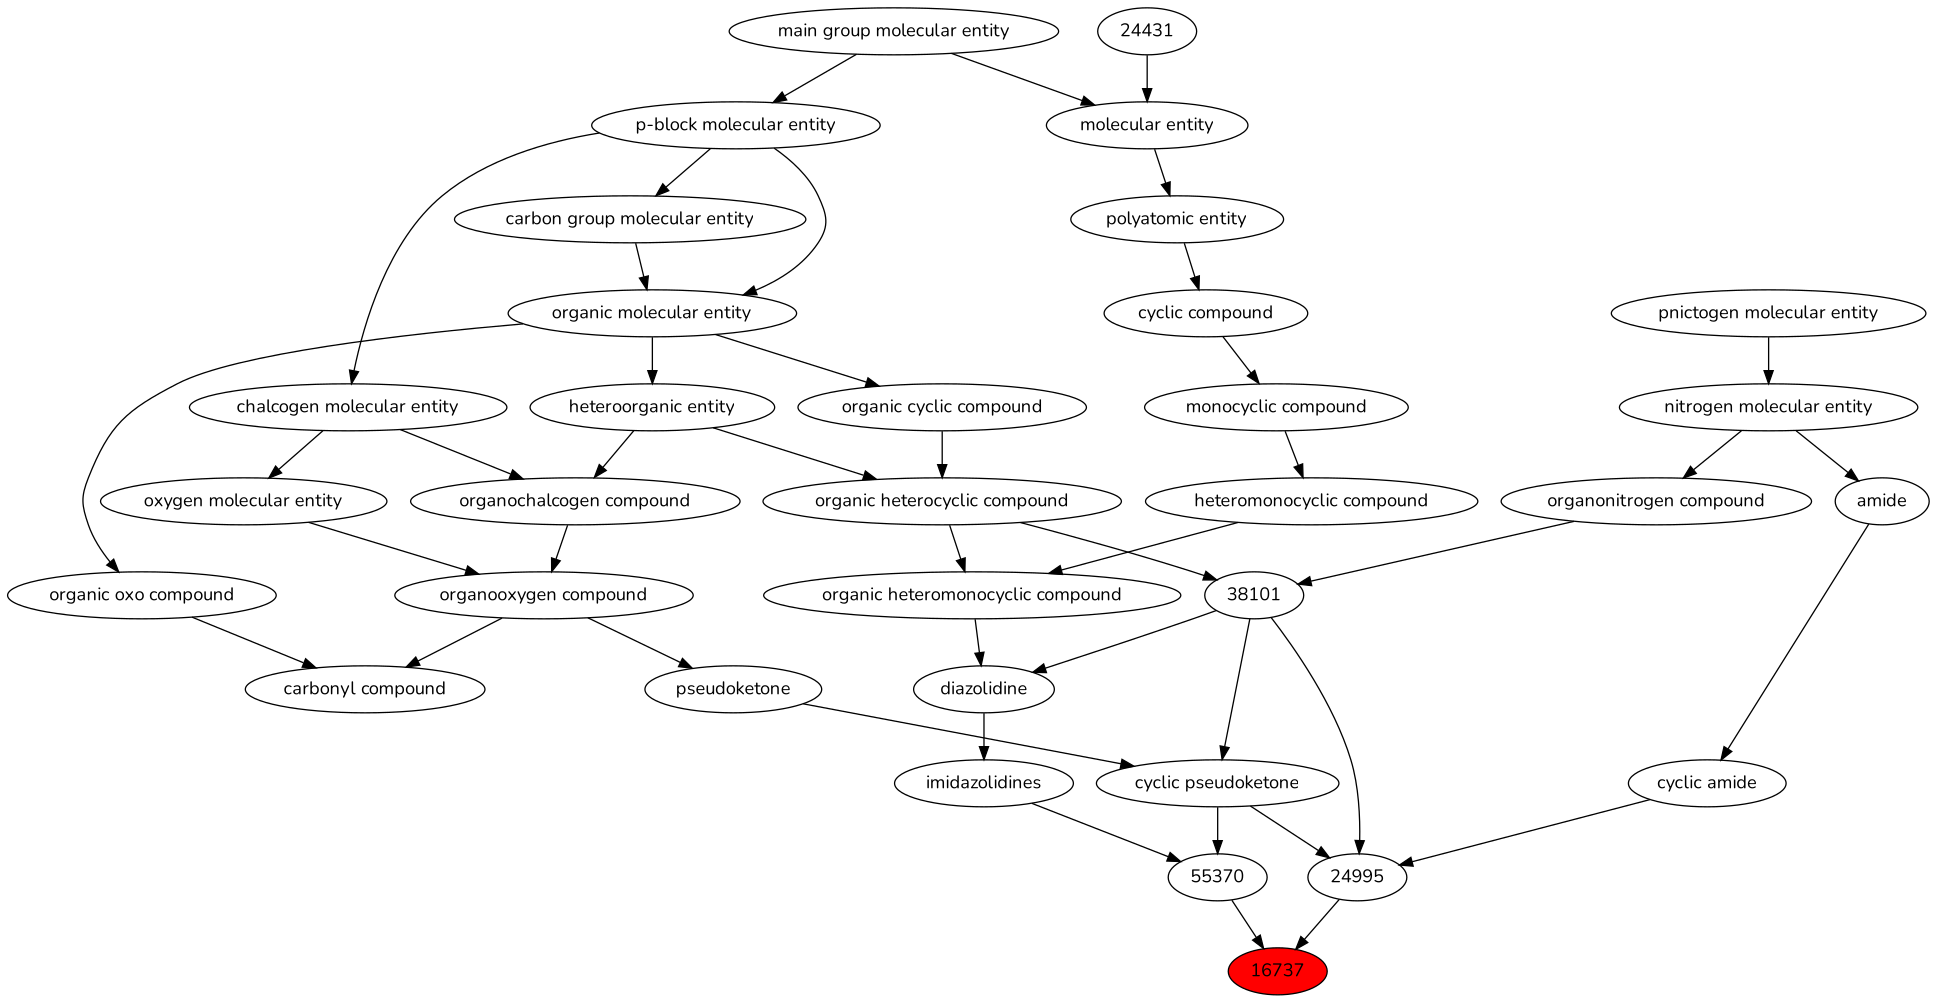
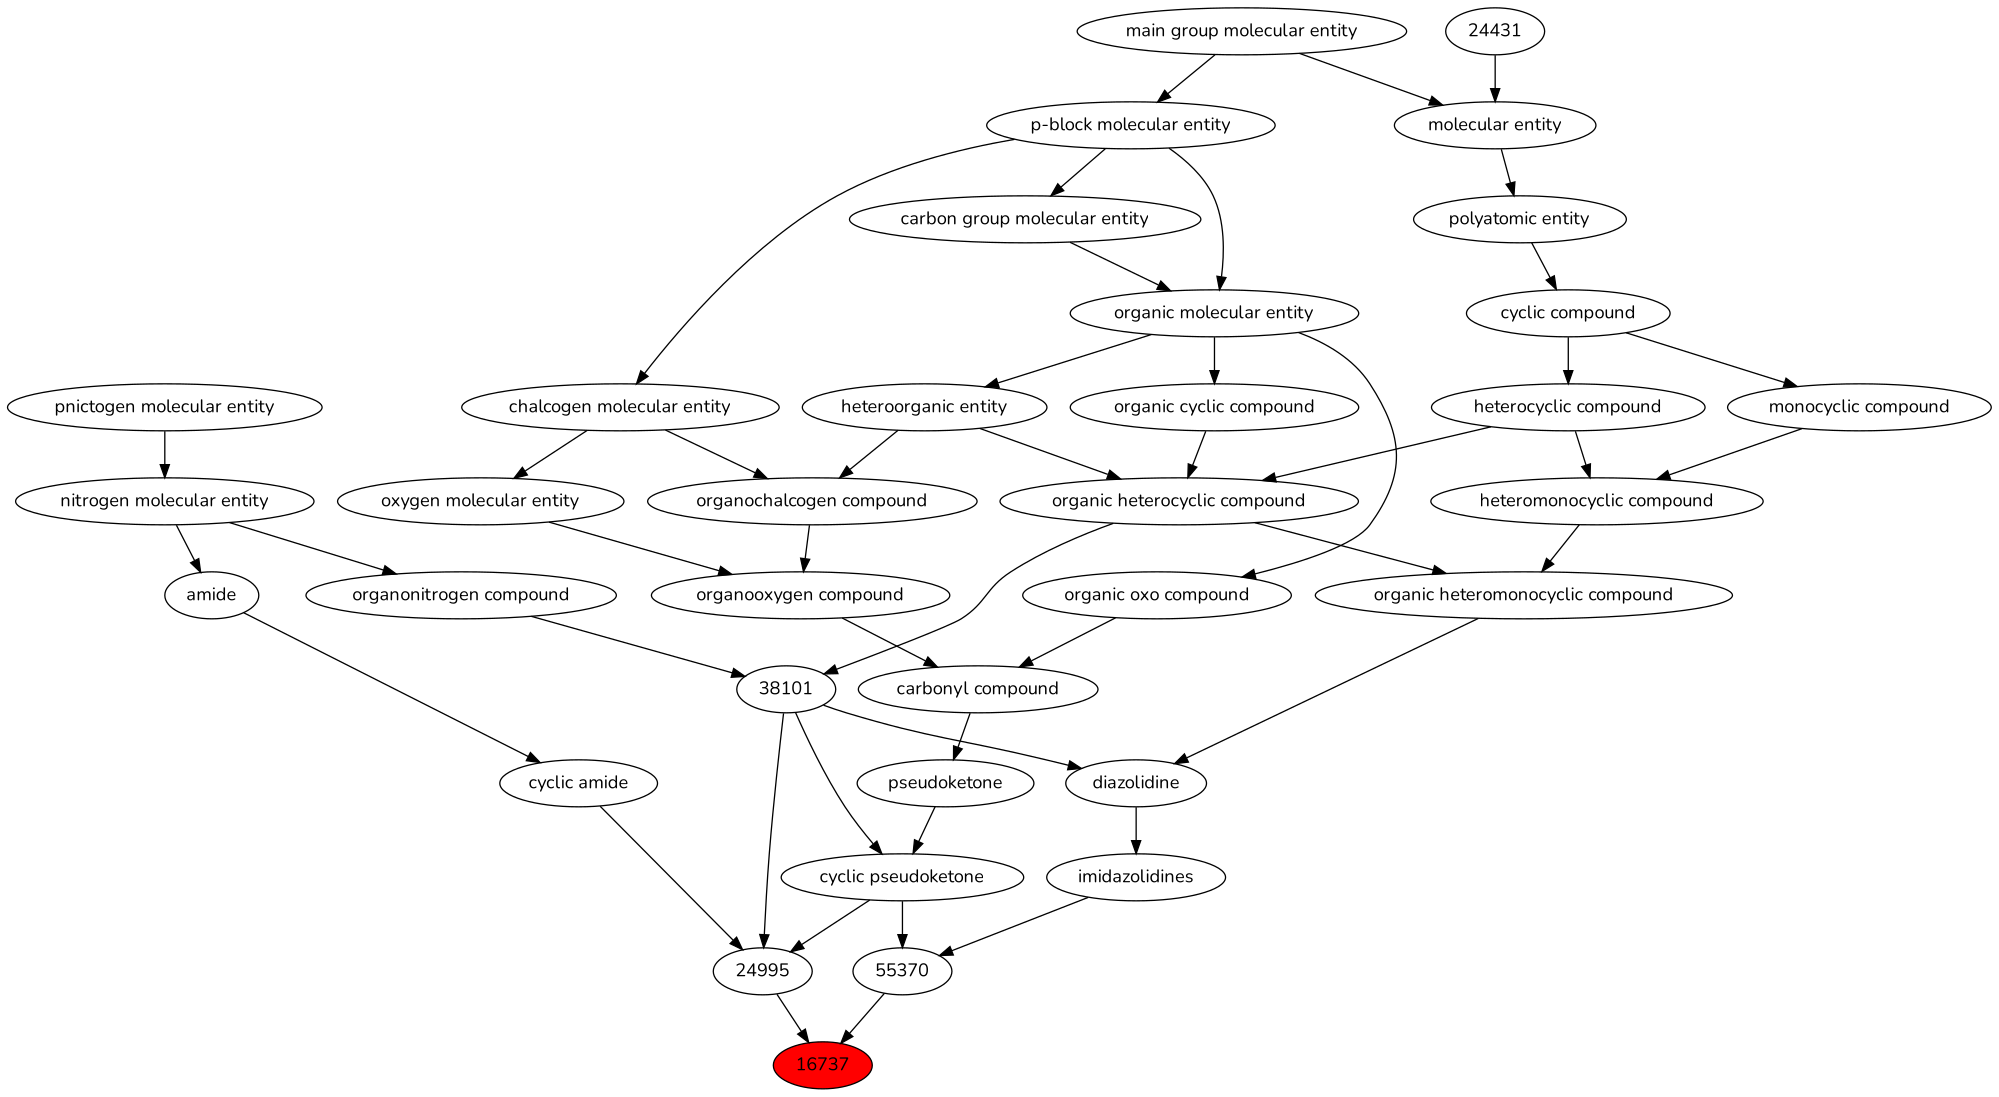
none -> (1568, 407)
(634, 640) -> (964, 730)
